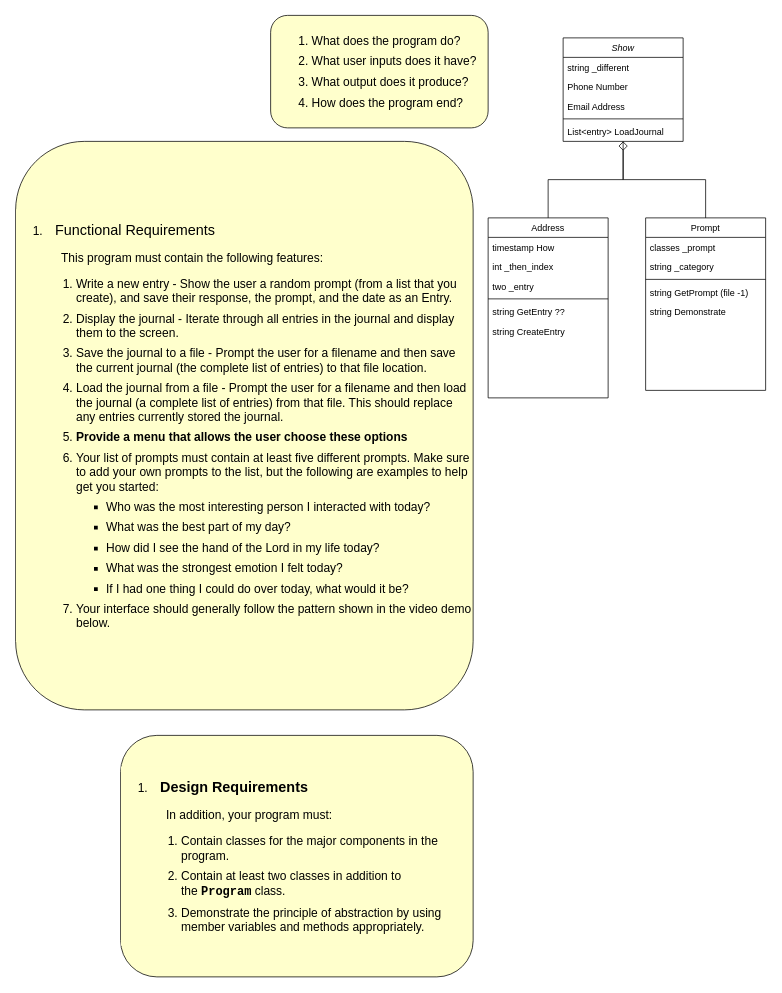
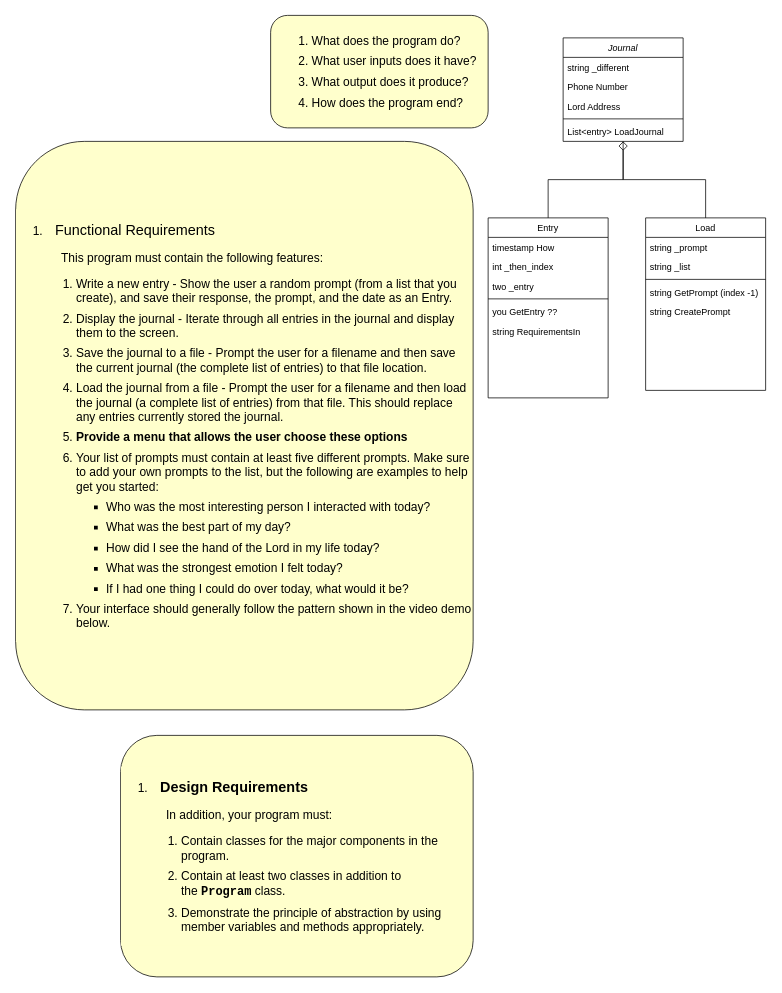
(623, 48) -> (623, 48)
(596, 107) -> (596, 107)
(548, 228) -> (548, 228)
(705, 228) -> (705, 228)
(685, 248) -> (682, 248)
(687, 267) -> (675, 267)
(708, 293) -> (712, 293)
(534, 312) -> (527, 312)
(693, 312) -> (695, 312)
(535, 332) -> (541, 332)
